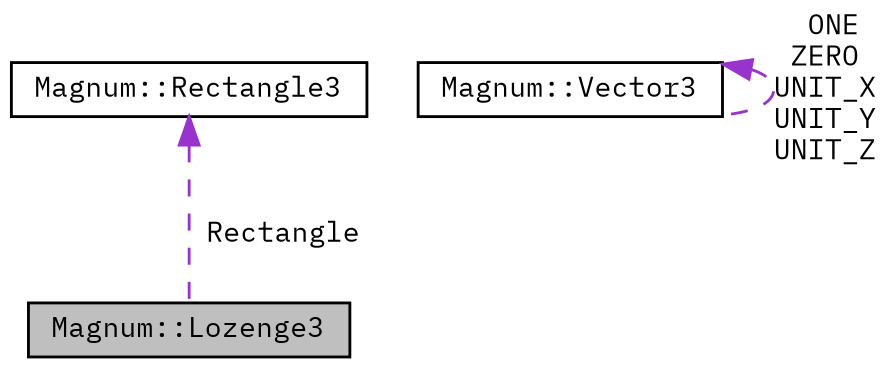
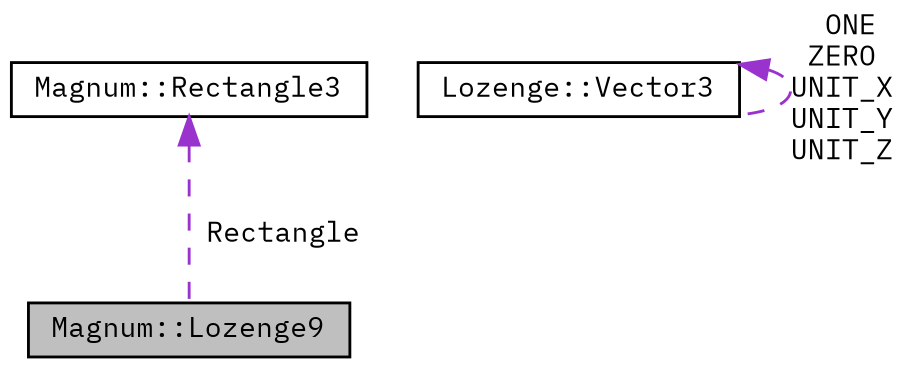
(570, 90) -> (579, 90)
(189, 330) -> (189, 330)
